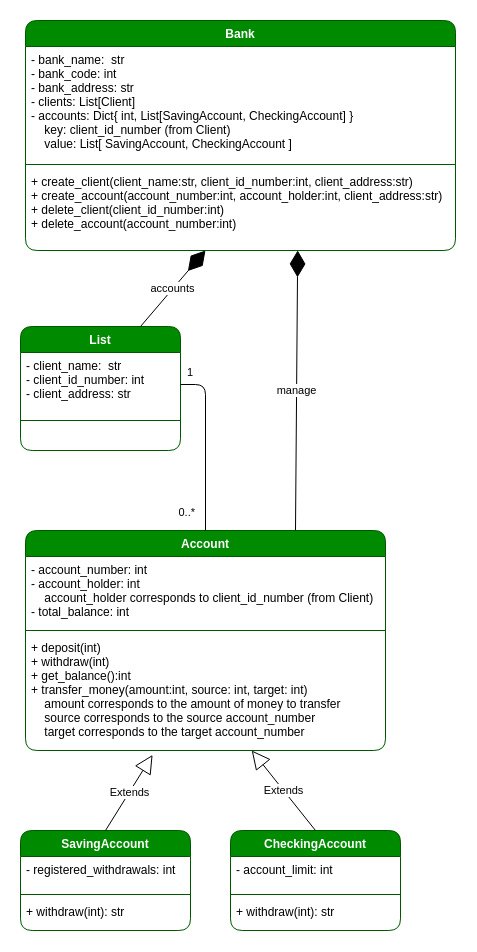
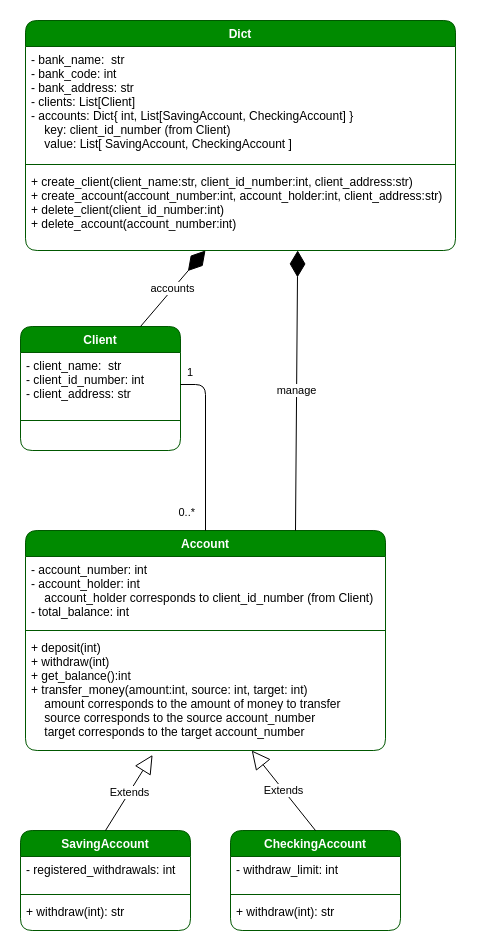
(240, 34) -> (240, 34)
(100, 340) -> (100, 340)
(292, 870) -> (294, 870)
